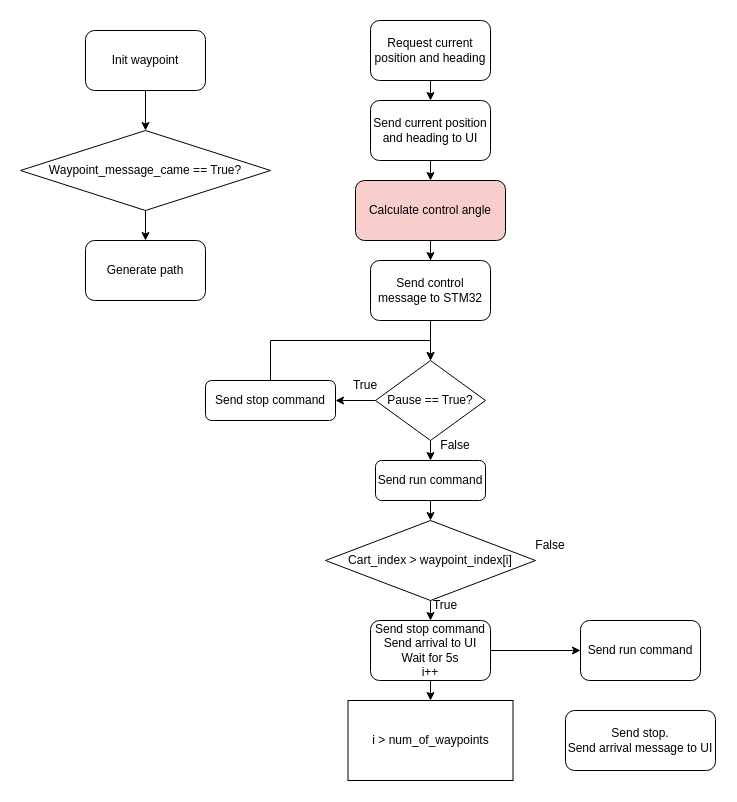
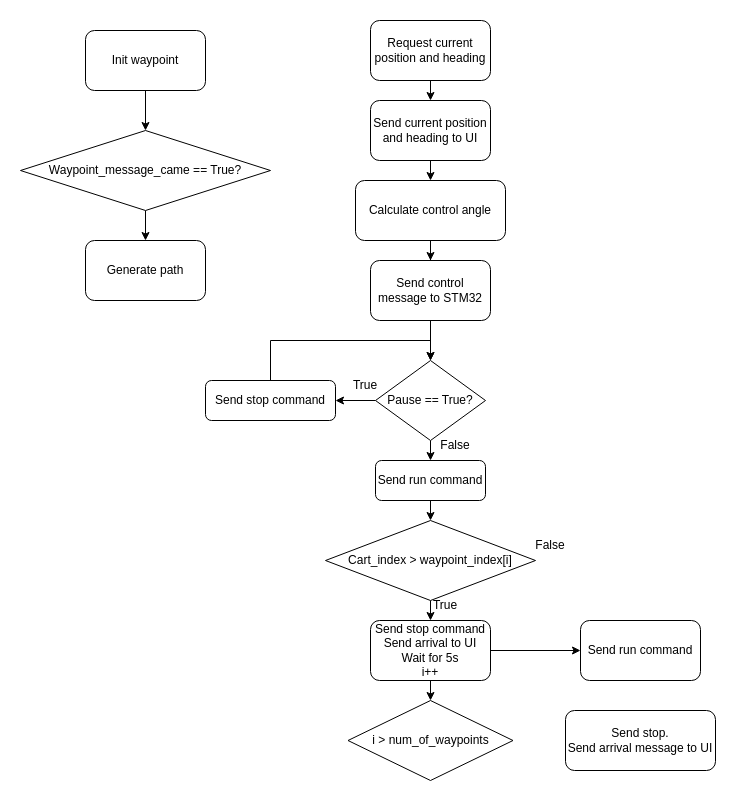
(431, 211) -> (431, 211)
(431, 741) -> (431, 741)
